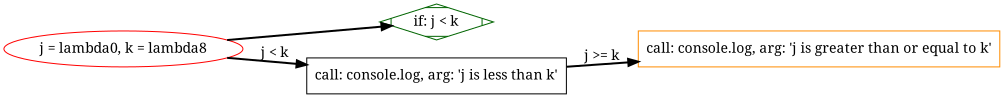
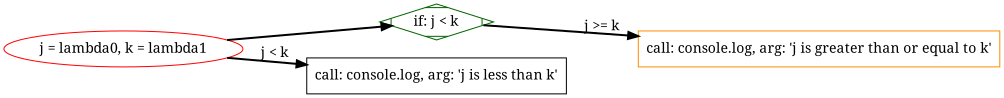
(123, 49) -> (123, 49)
(597, 65) -> (556, 30)
